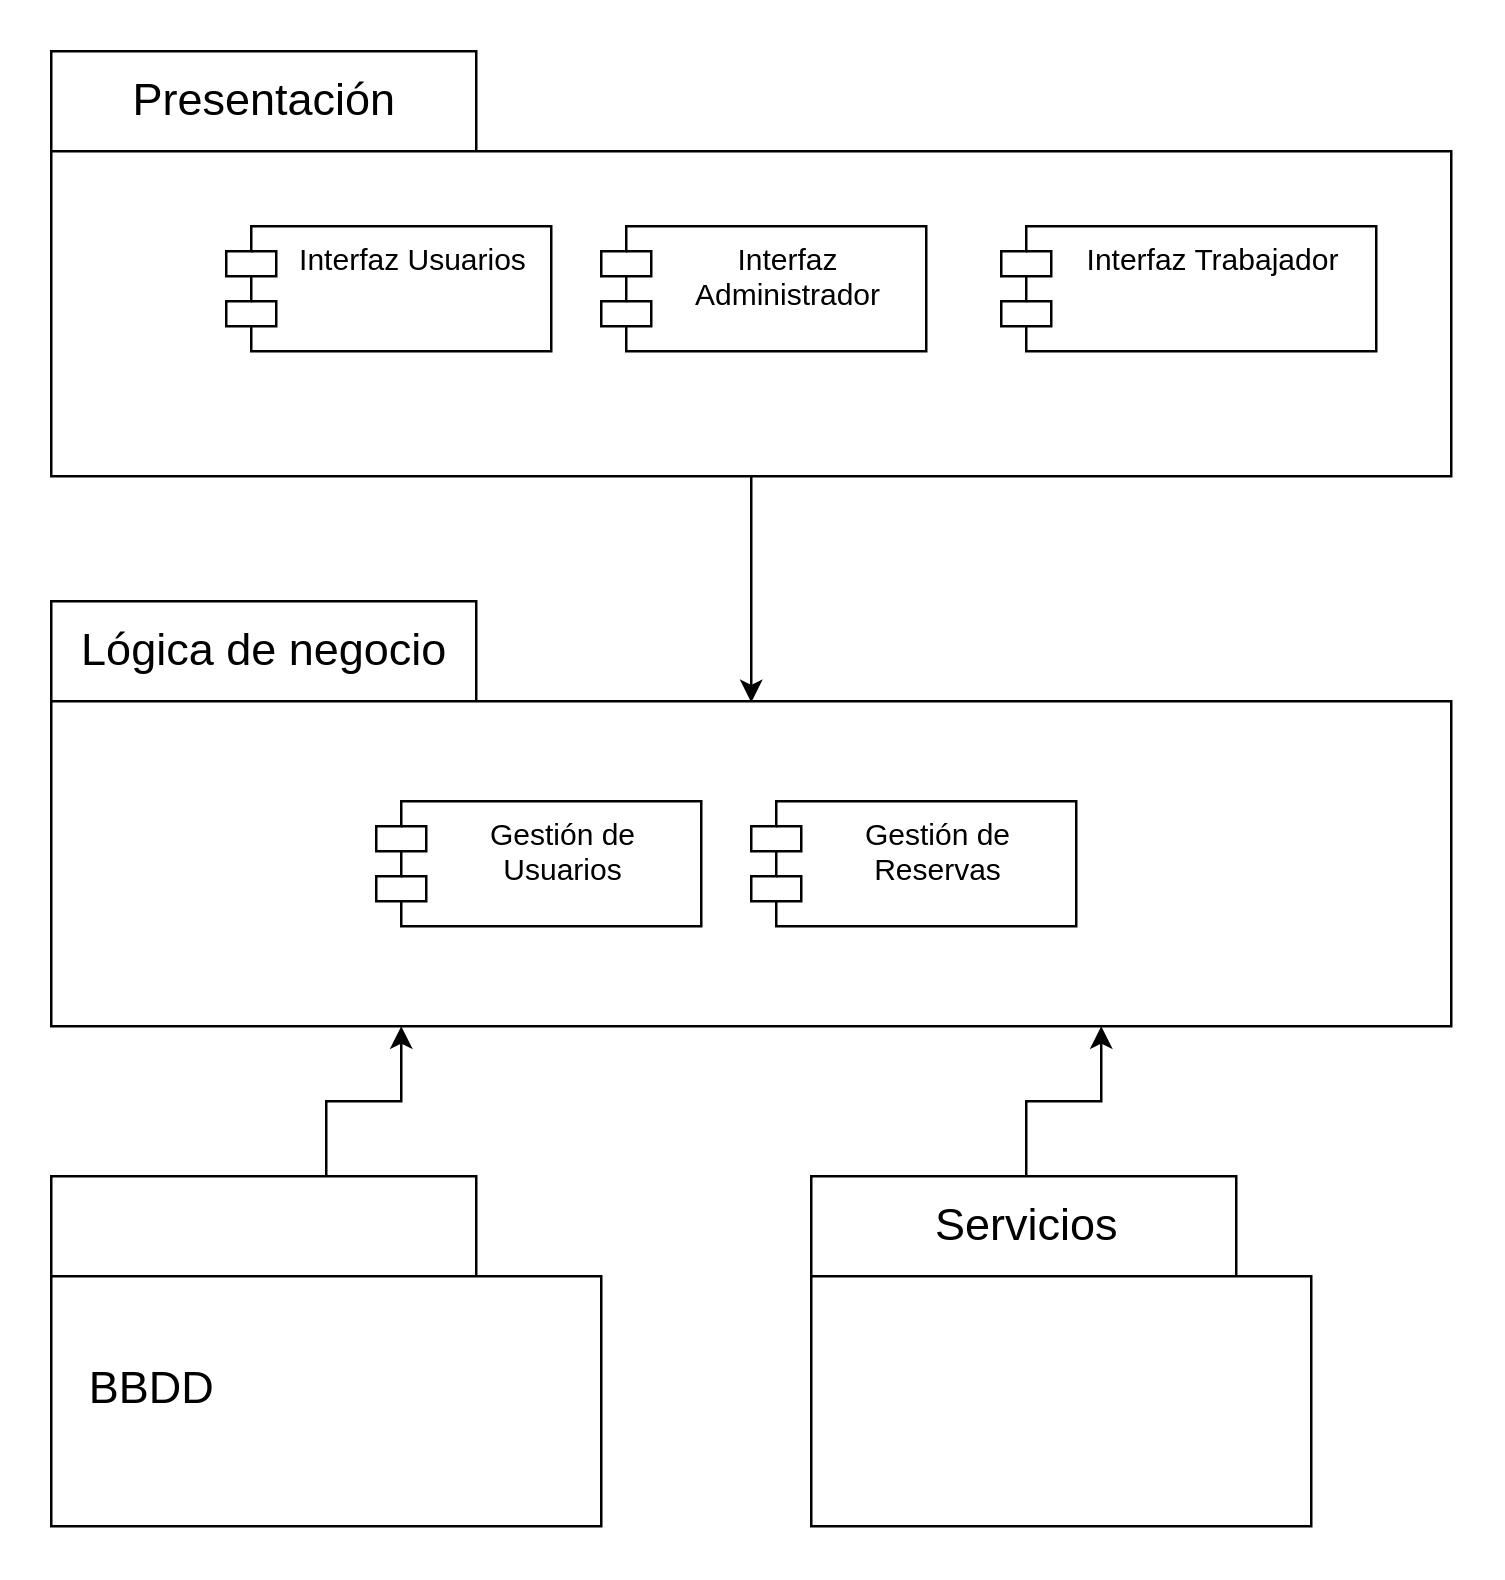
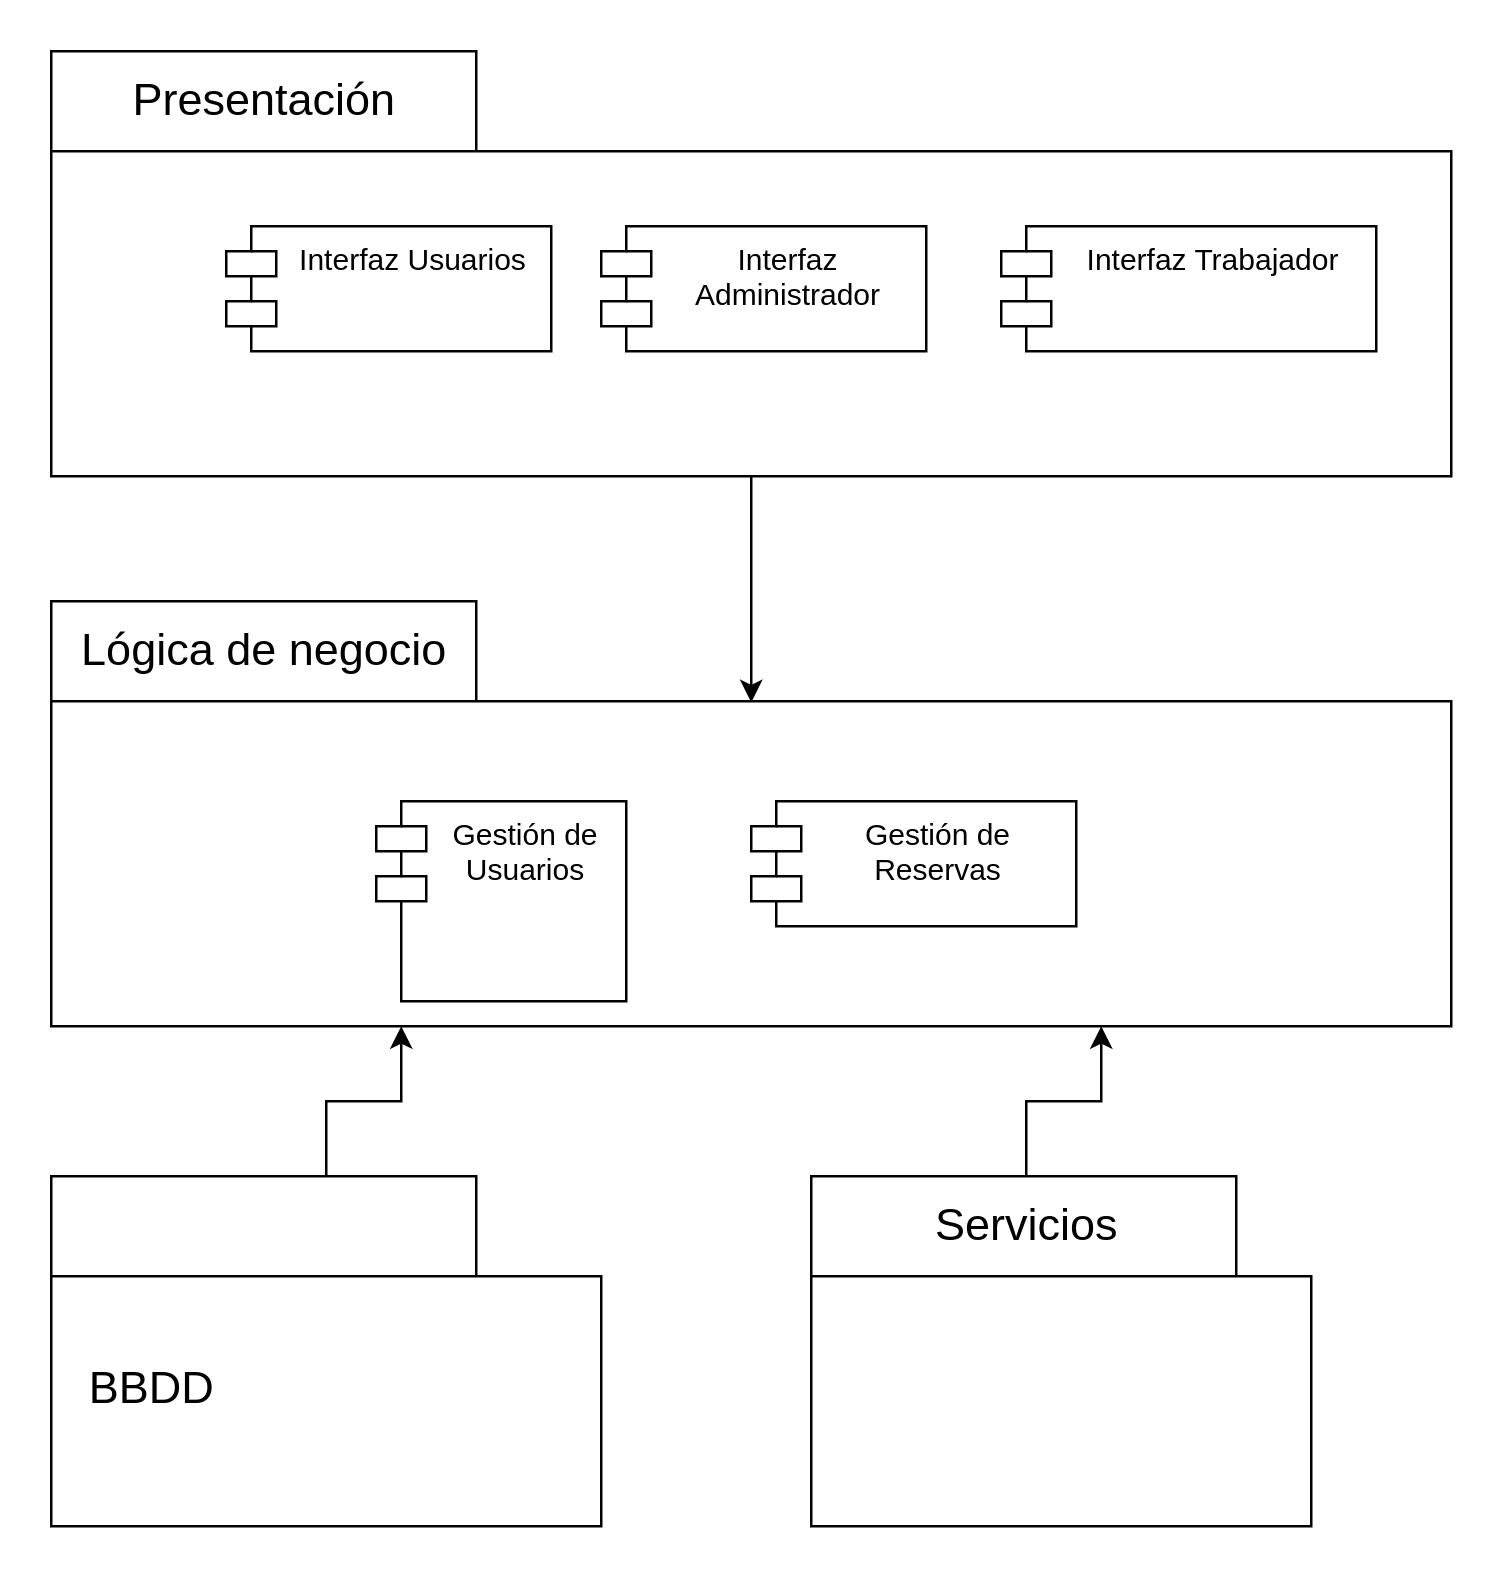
(539, 864) -> (501, 901)
